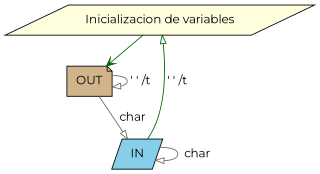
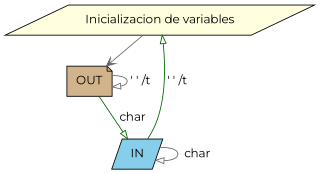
(128, 48) -> (128, 48)
(111, 114) -> (111, 114)
